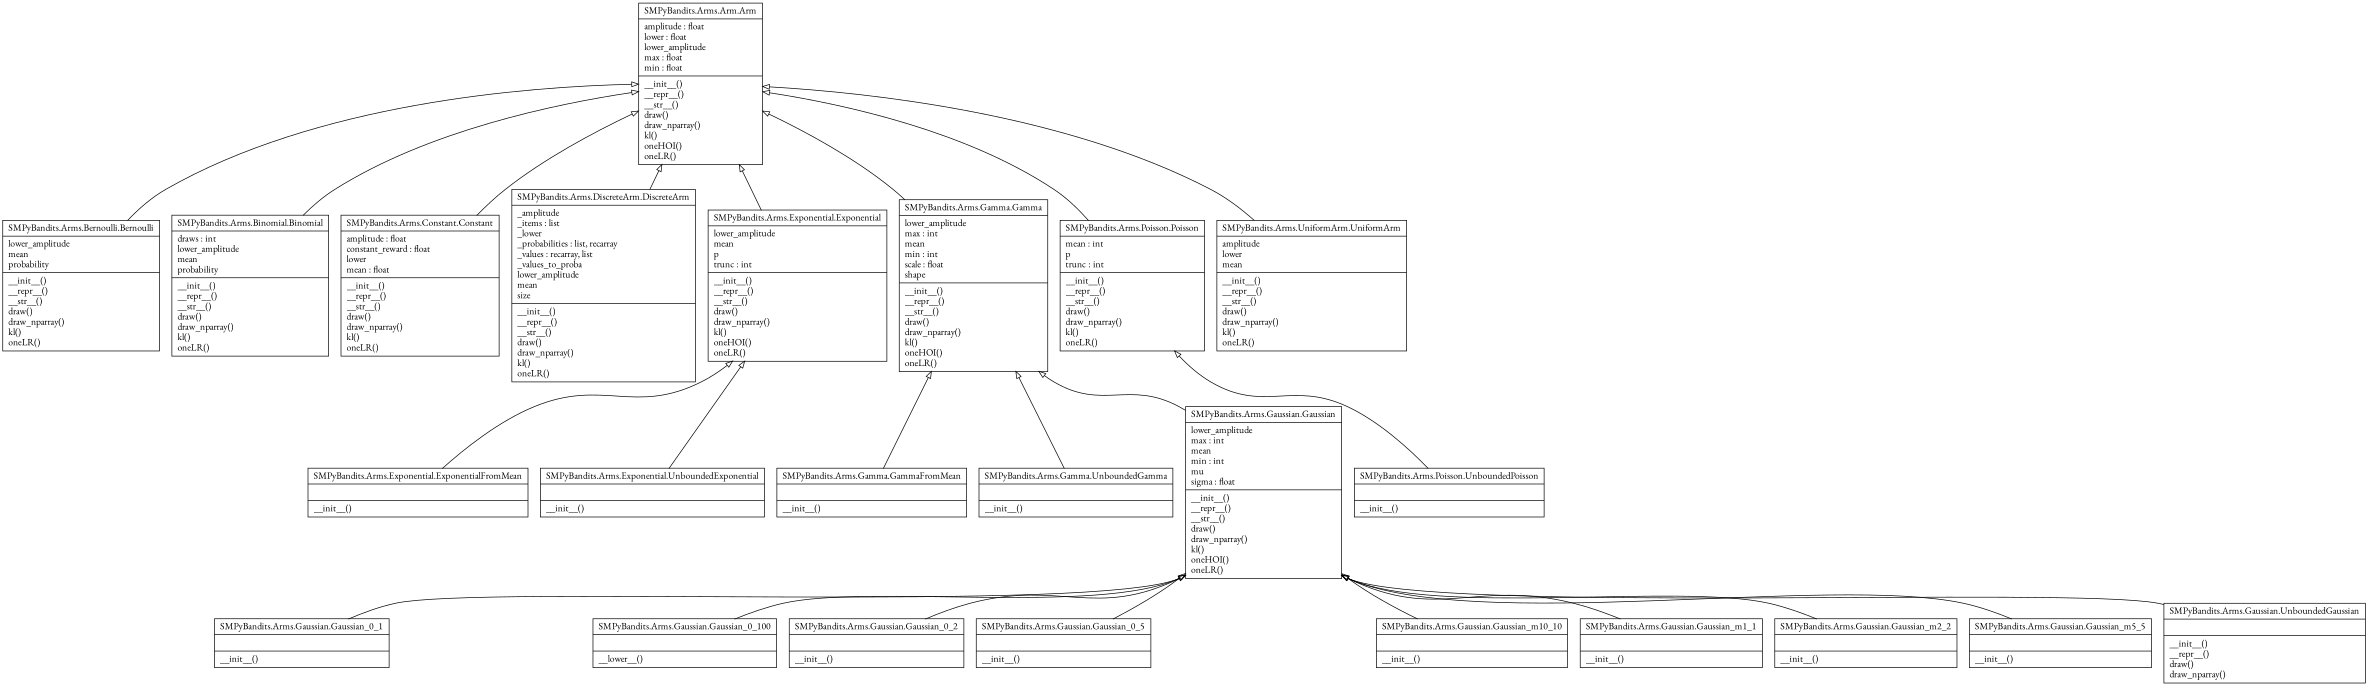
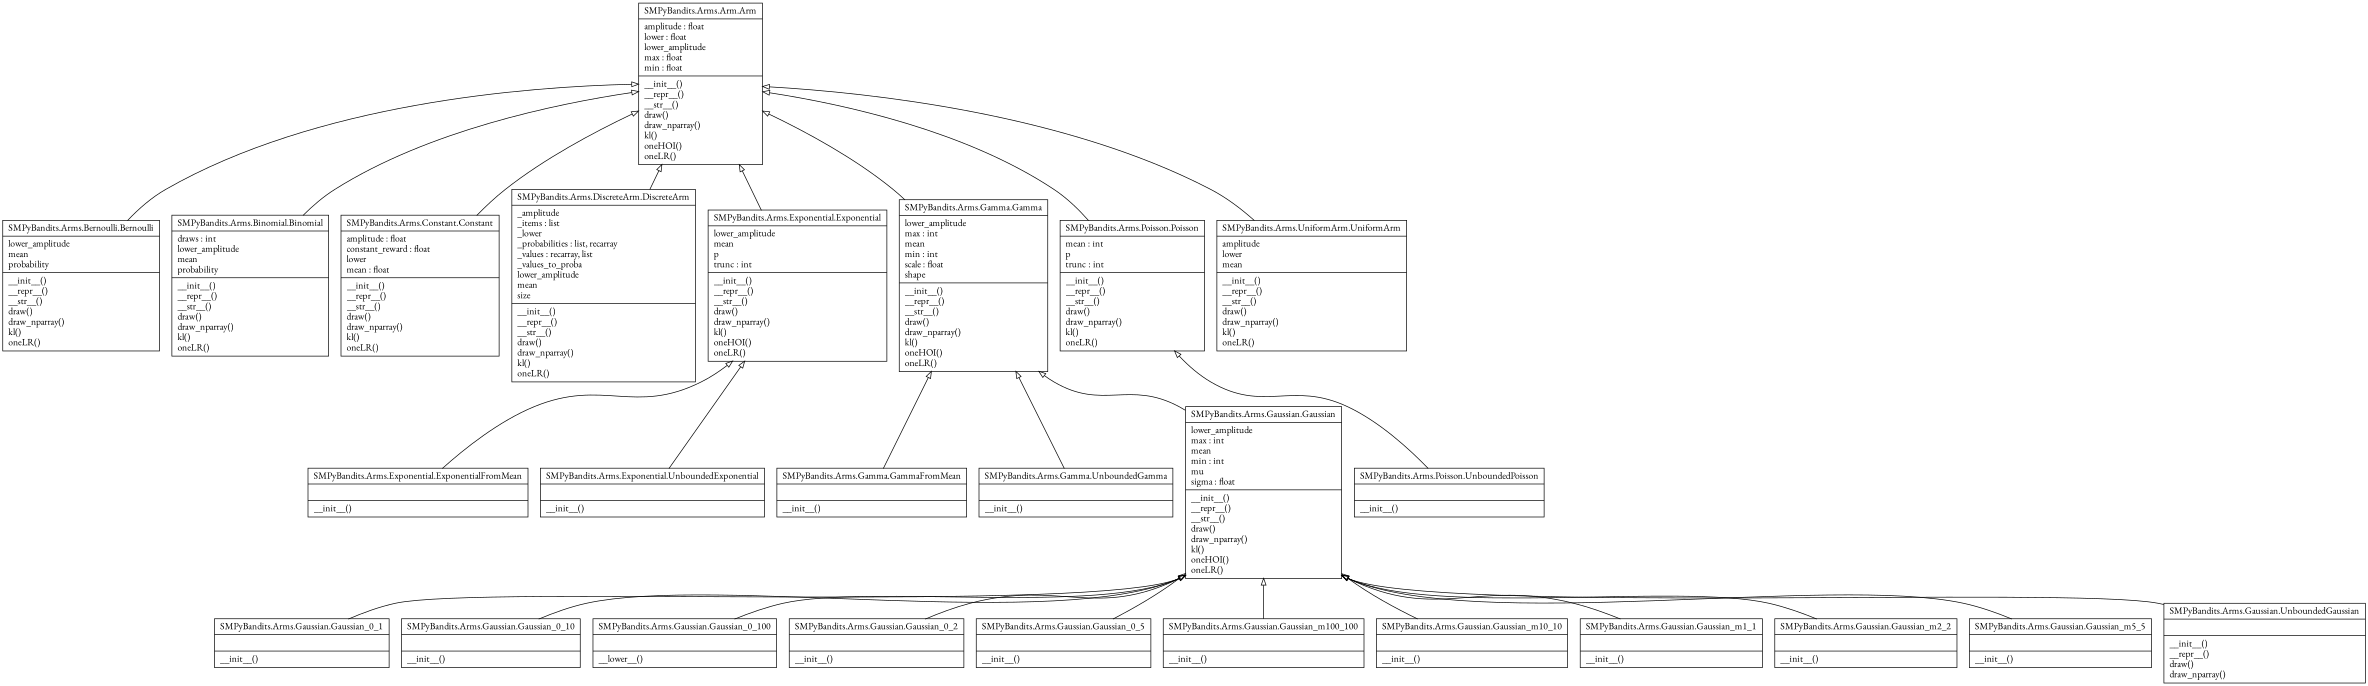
none -> (491, 643)
none -> (1264, 643)
